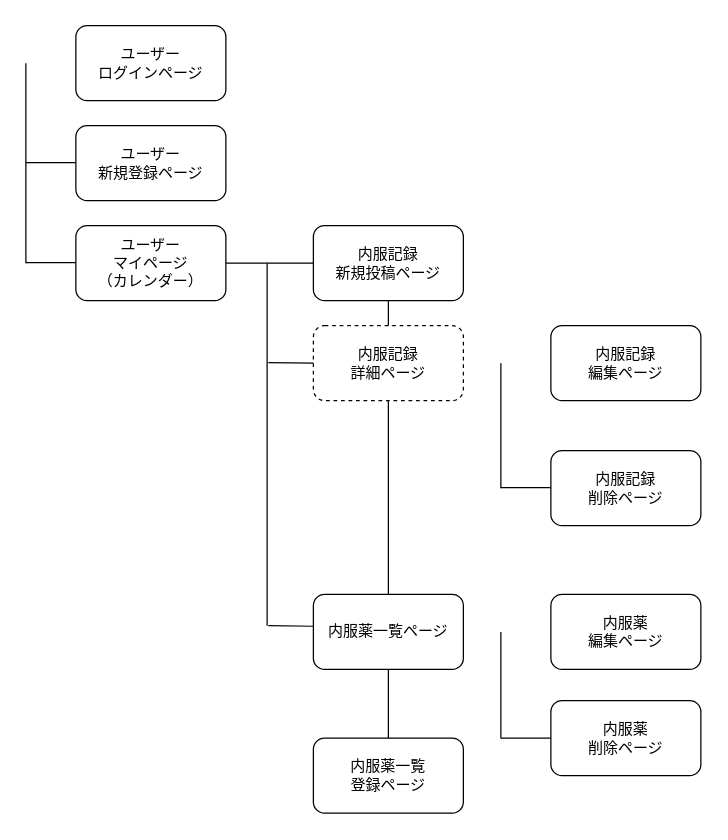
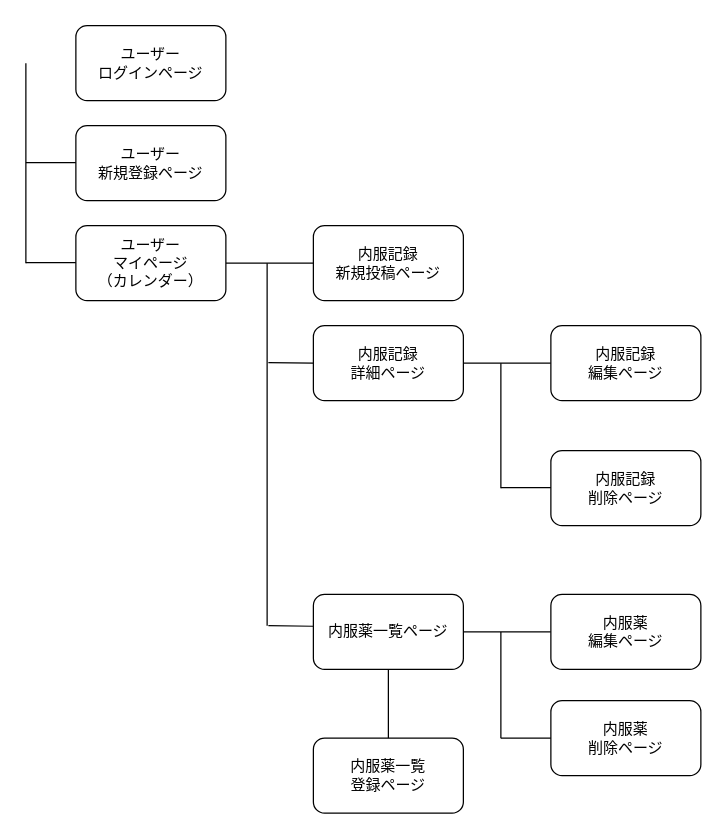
(388, 314) -> (506, 363)
(388, 363) -> (388, 363)
(388, 498) -> (506, 632)
